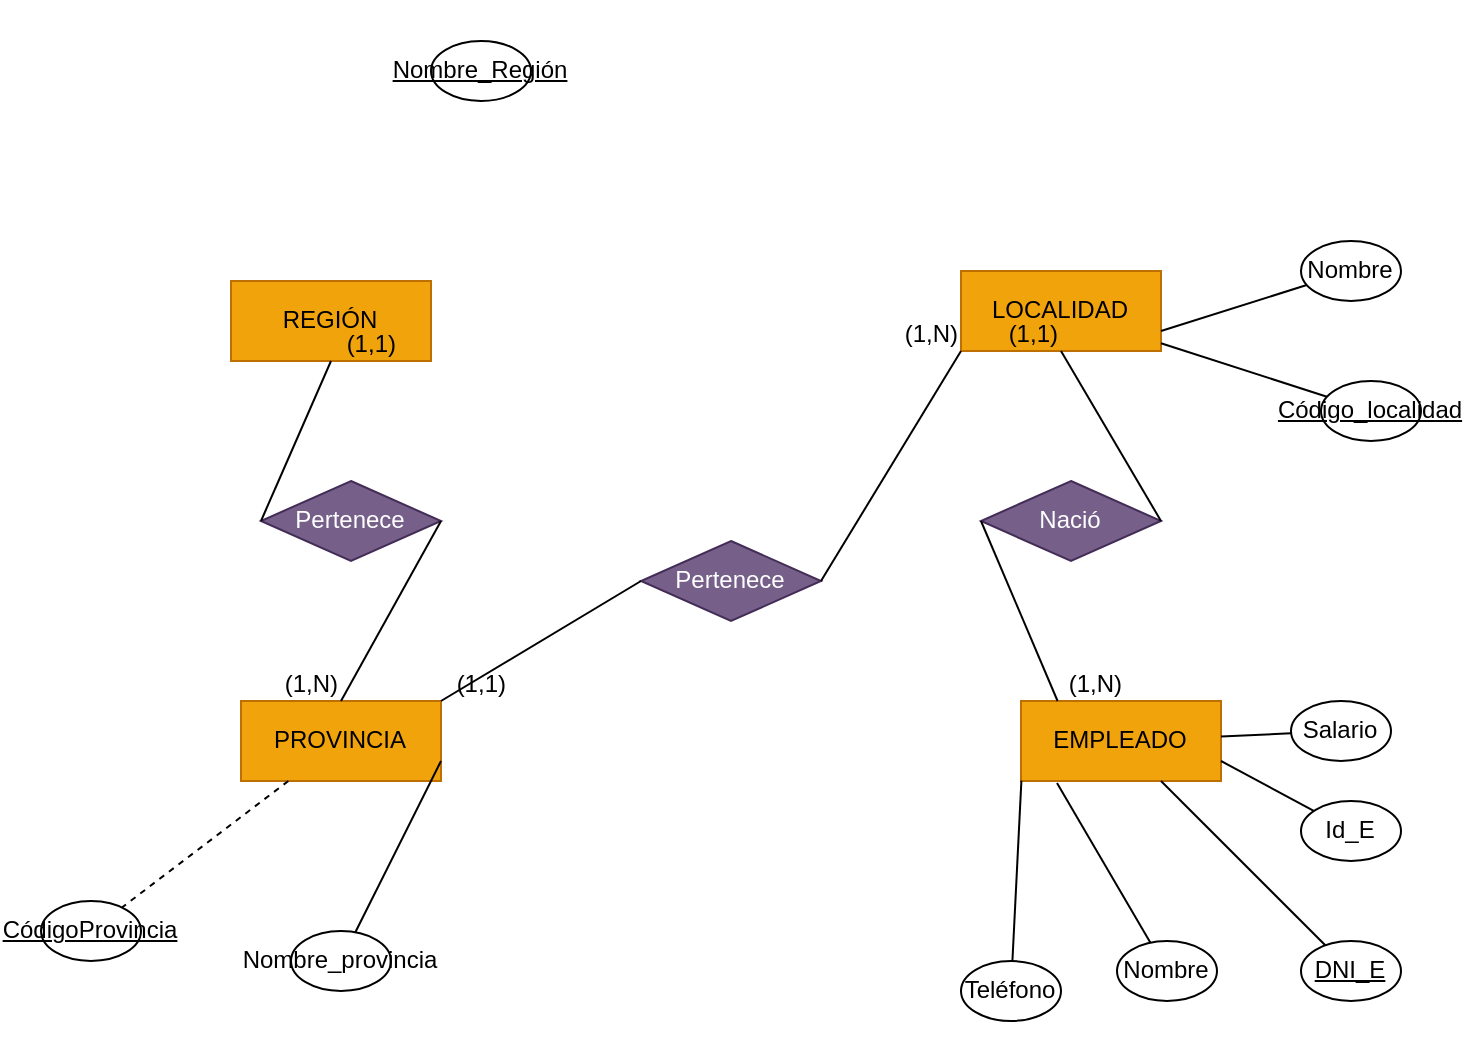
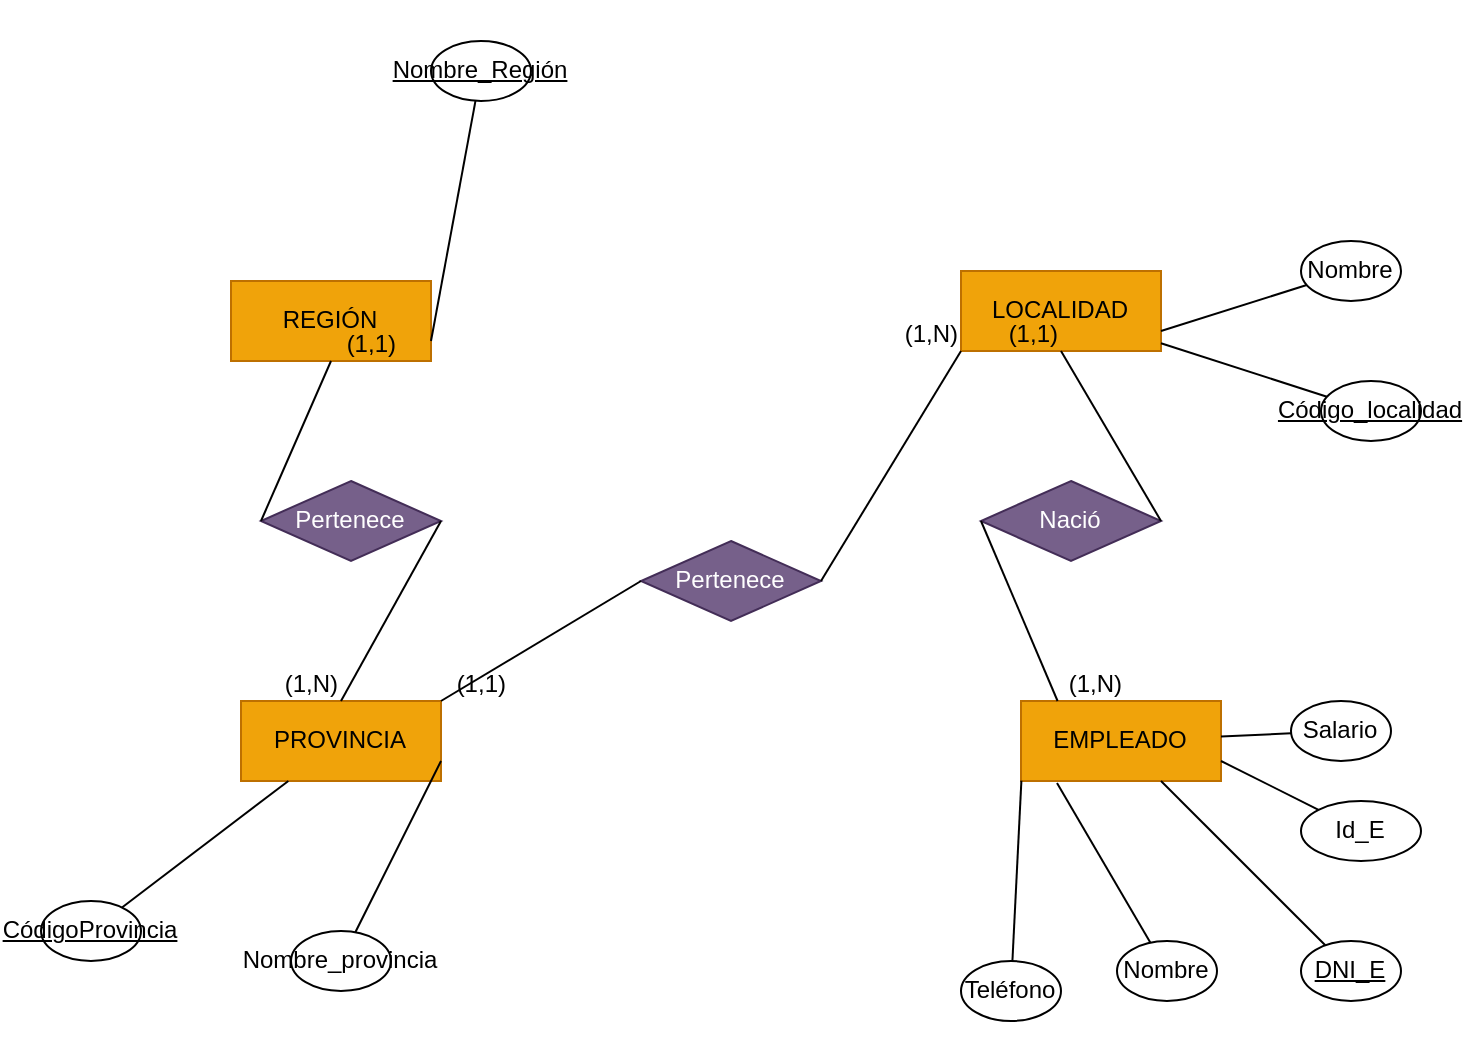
none -> (453, 221)
(1351, 831) -> (1361, 831)
(204, 845) -> (204, 845)
